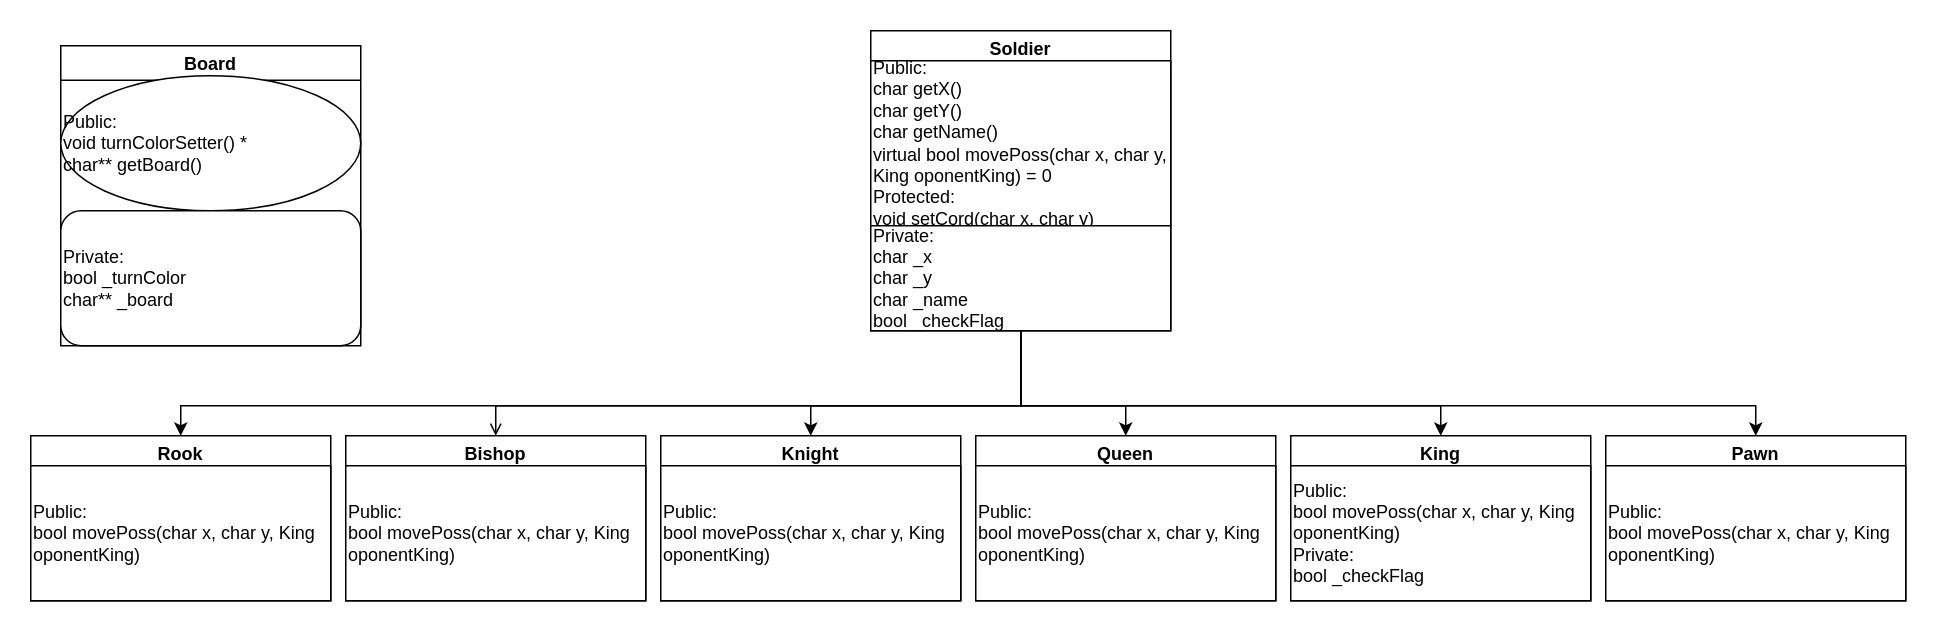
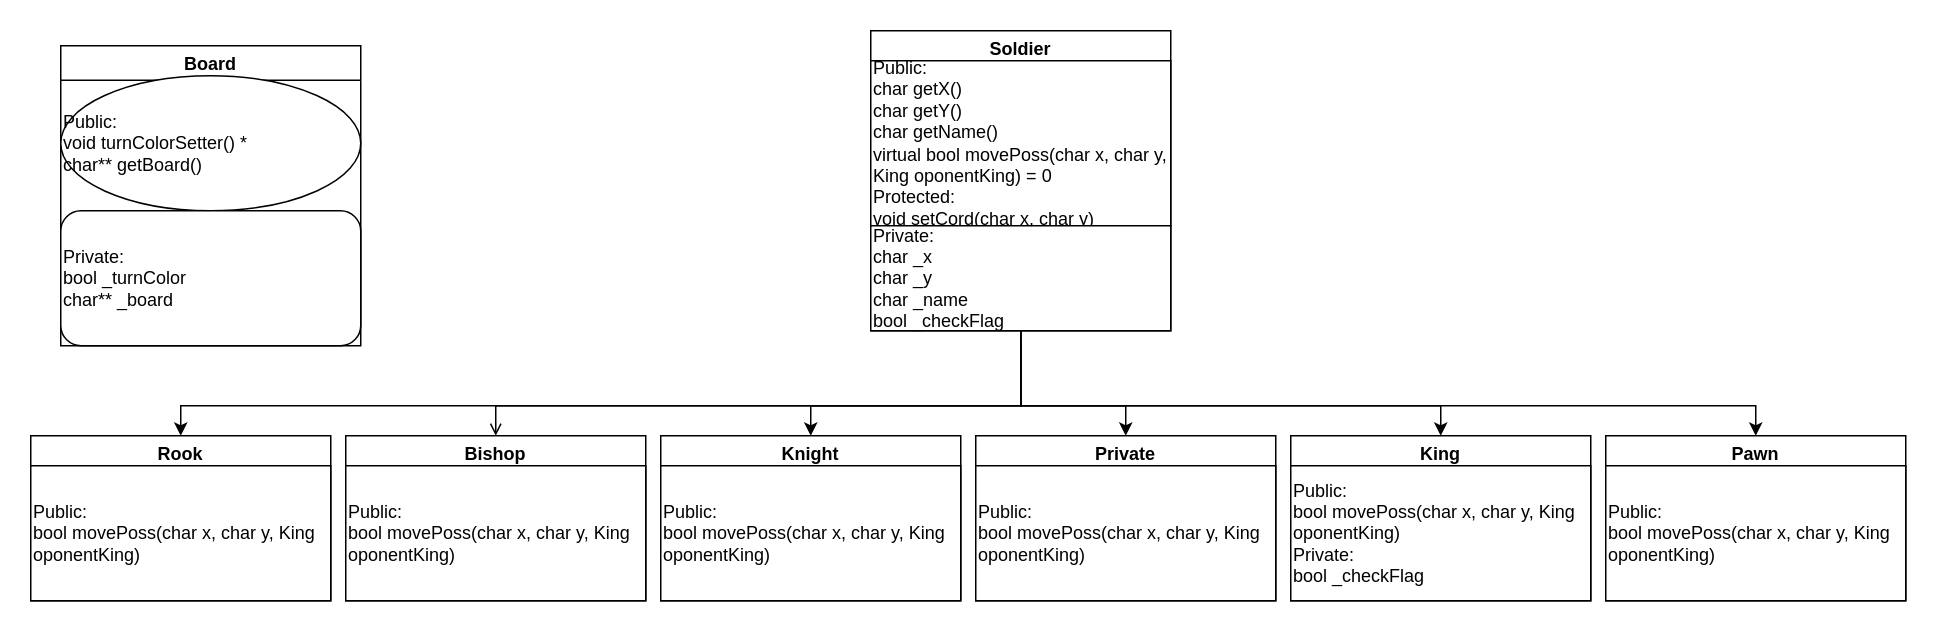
(1125, 454) -> (1125, 454)
